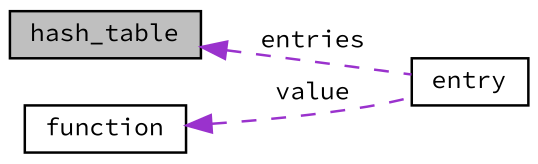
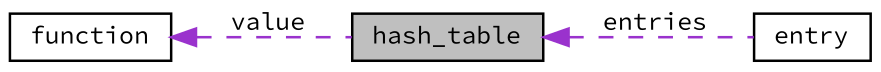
(312, 114) -> (274, 37)
